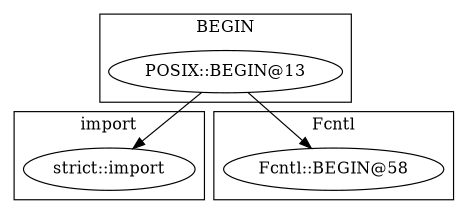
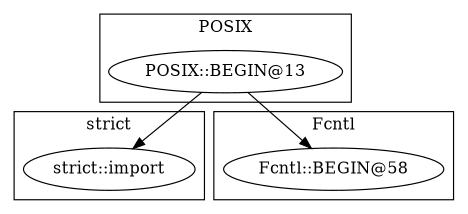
(226, 28) -> (226, 28)
(109, 125) -> (109, 125)
